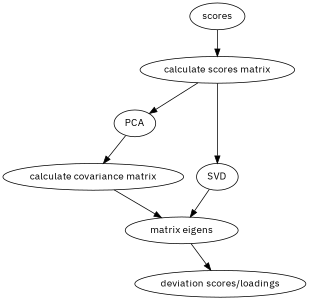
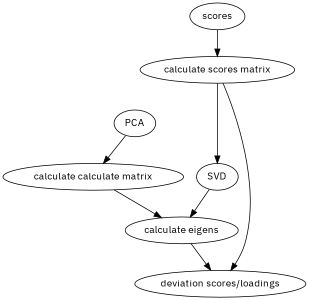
(177, 96) -> (248, 173)
(93, 177) -> (93, 177)
(182, 230) -> (182, 230)
